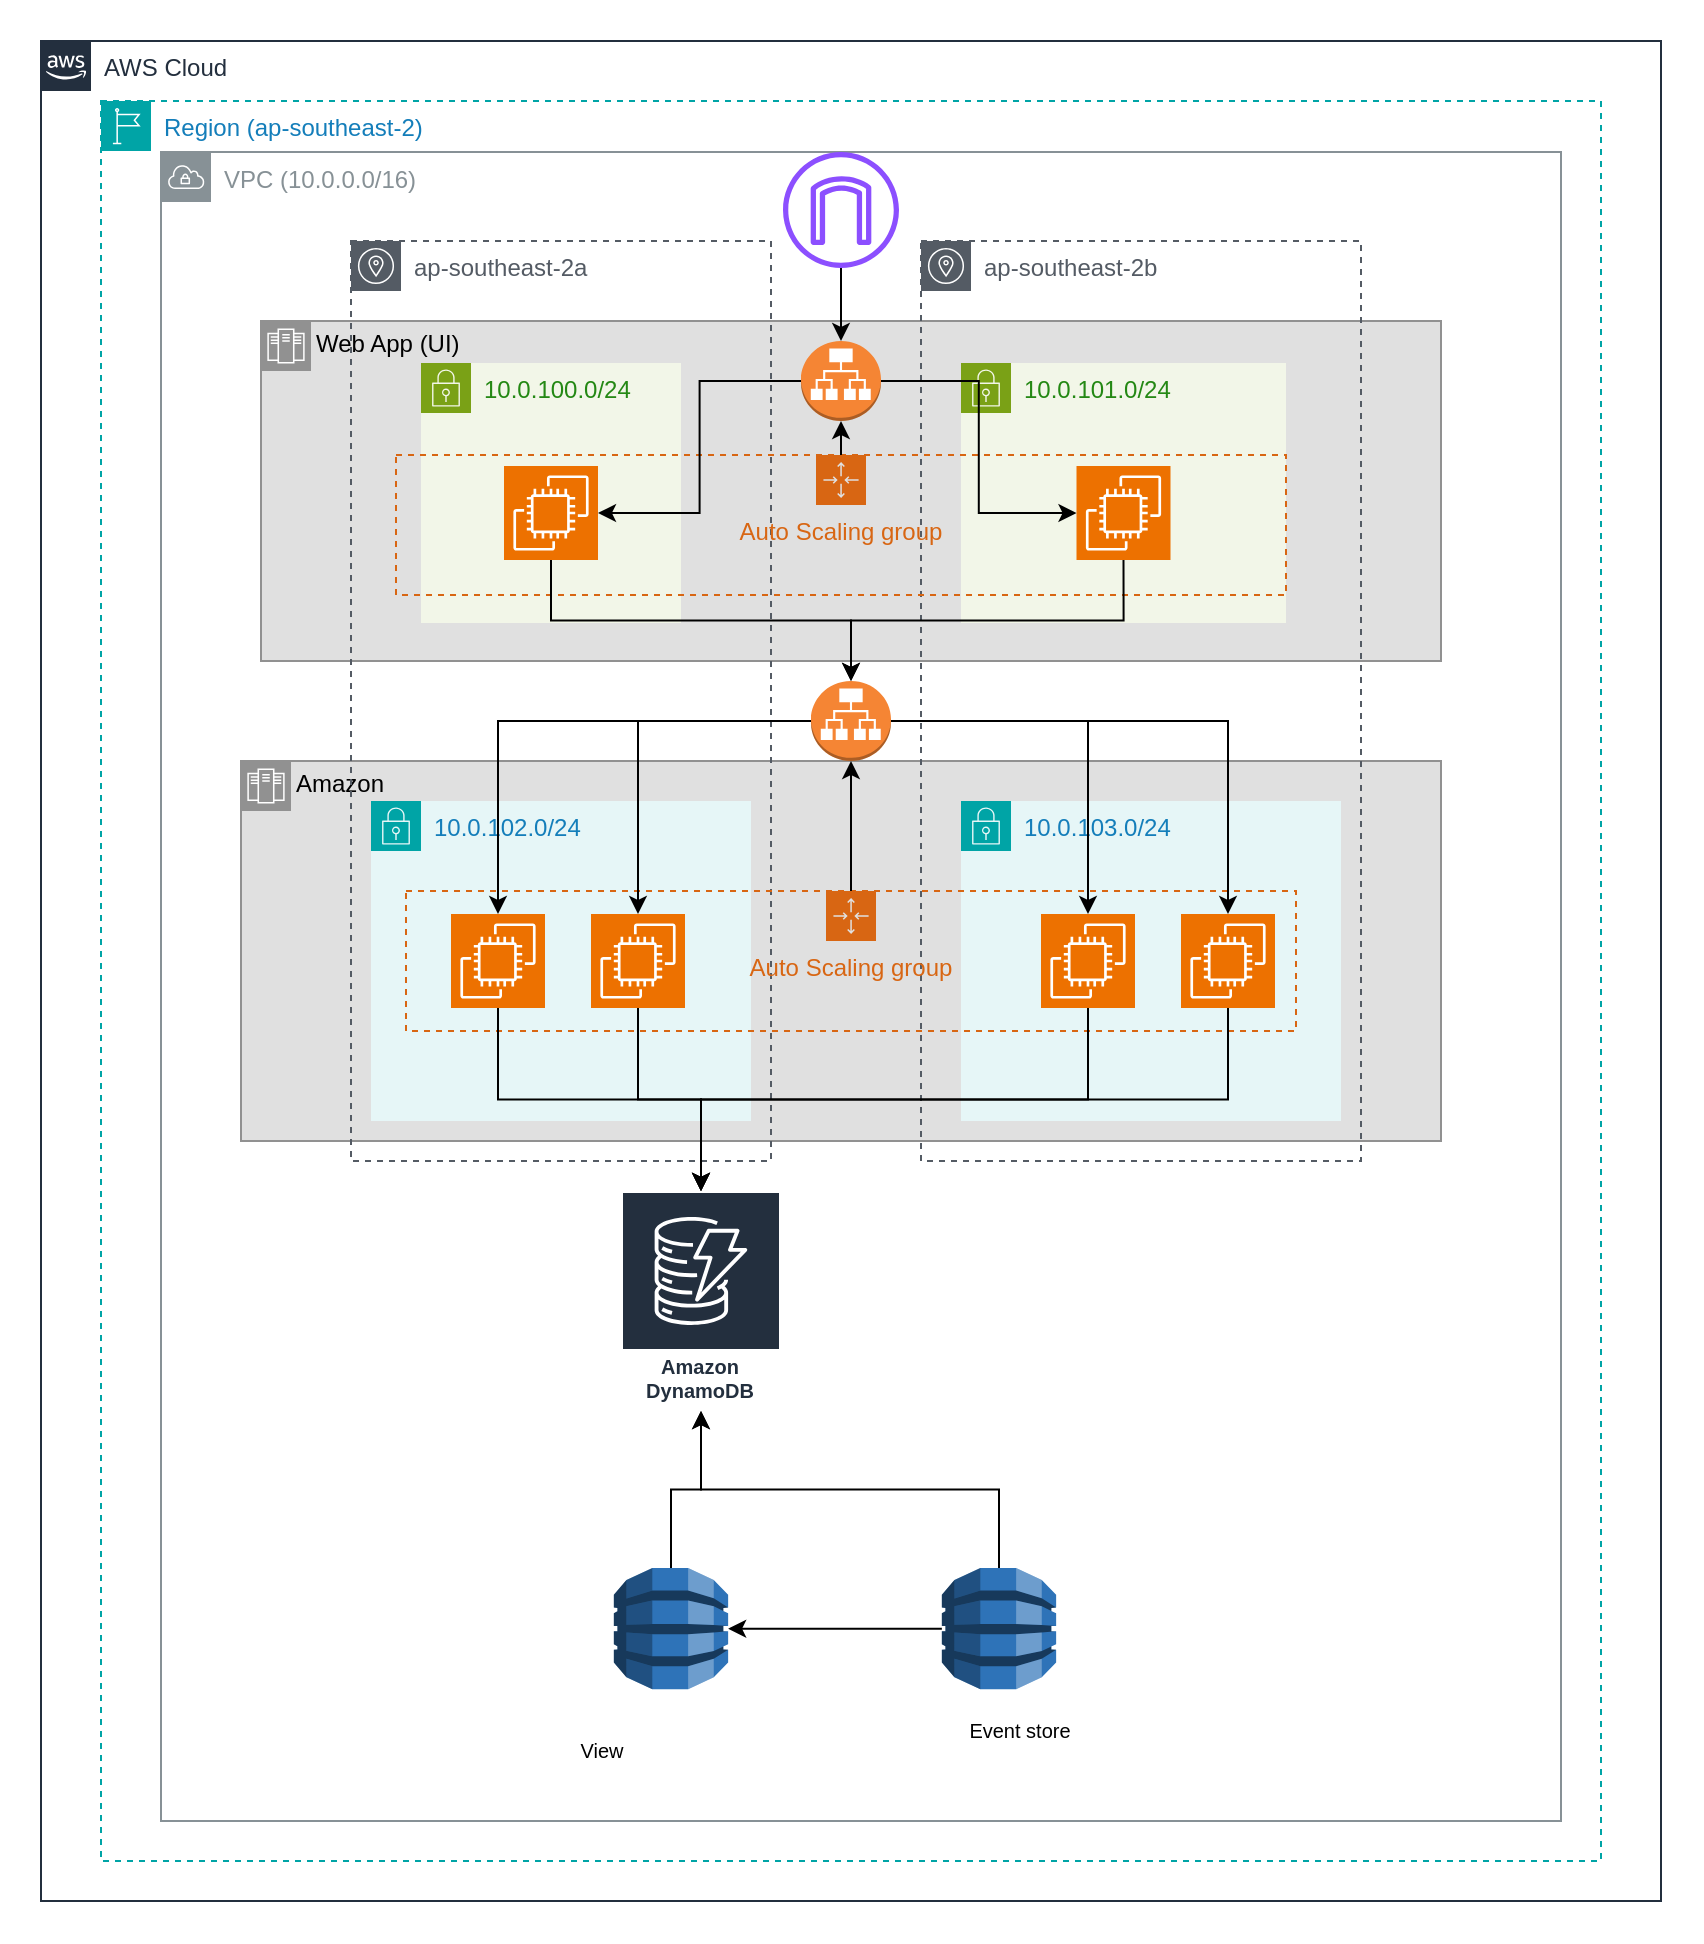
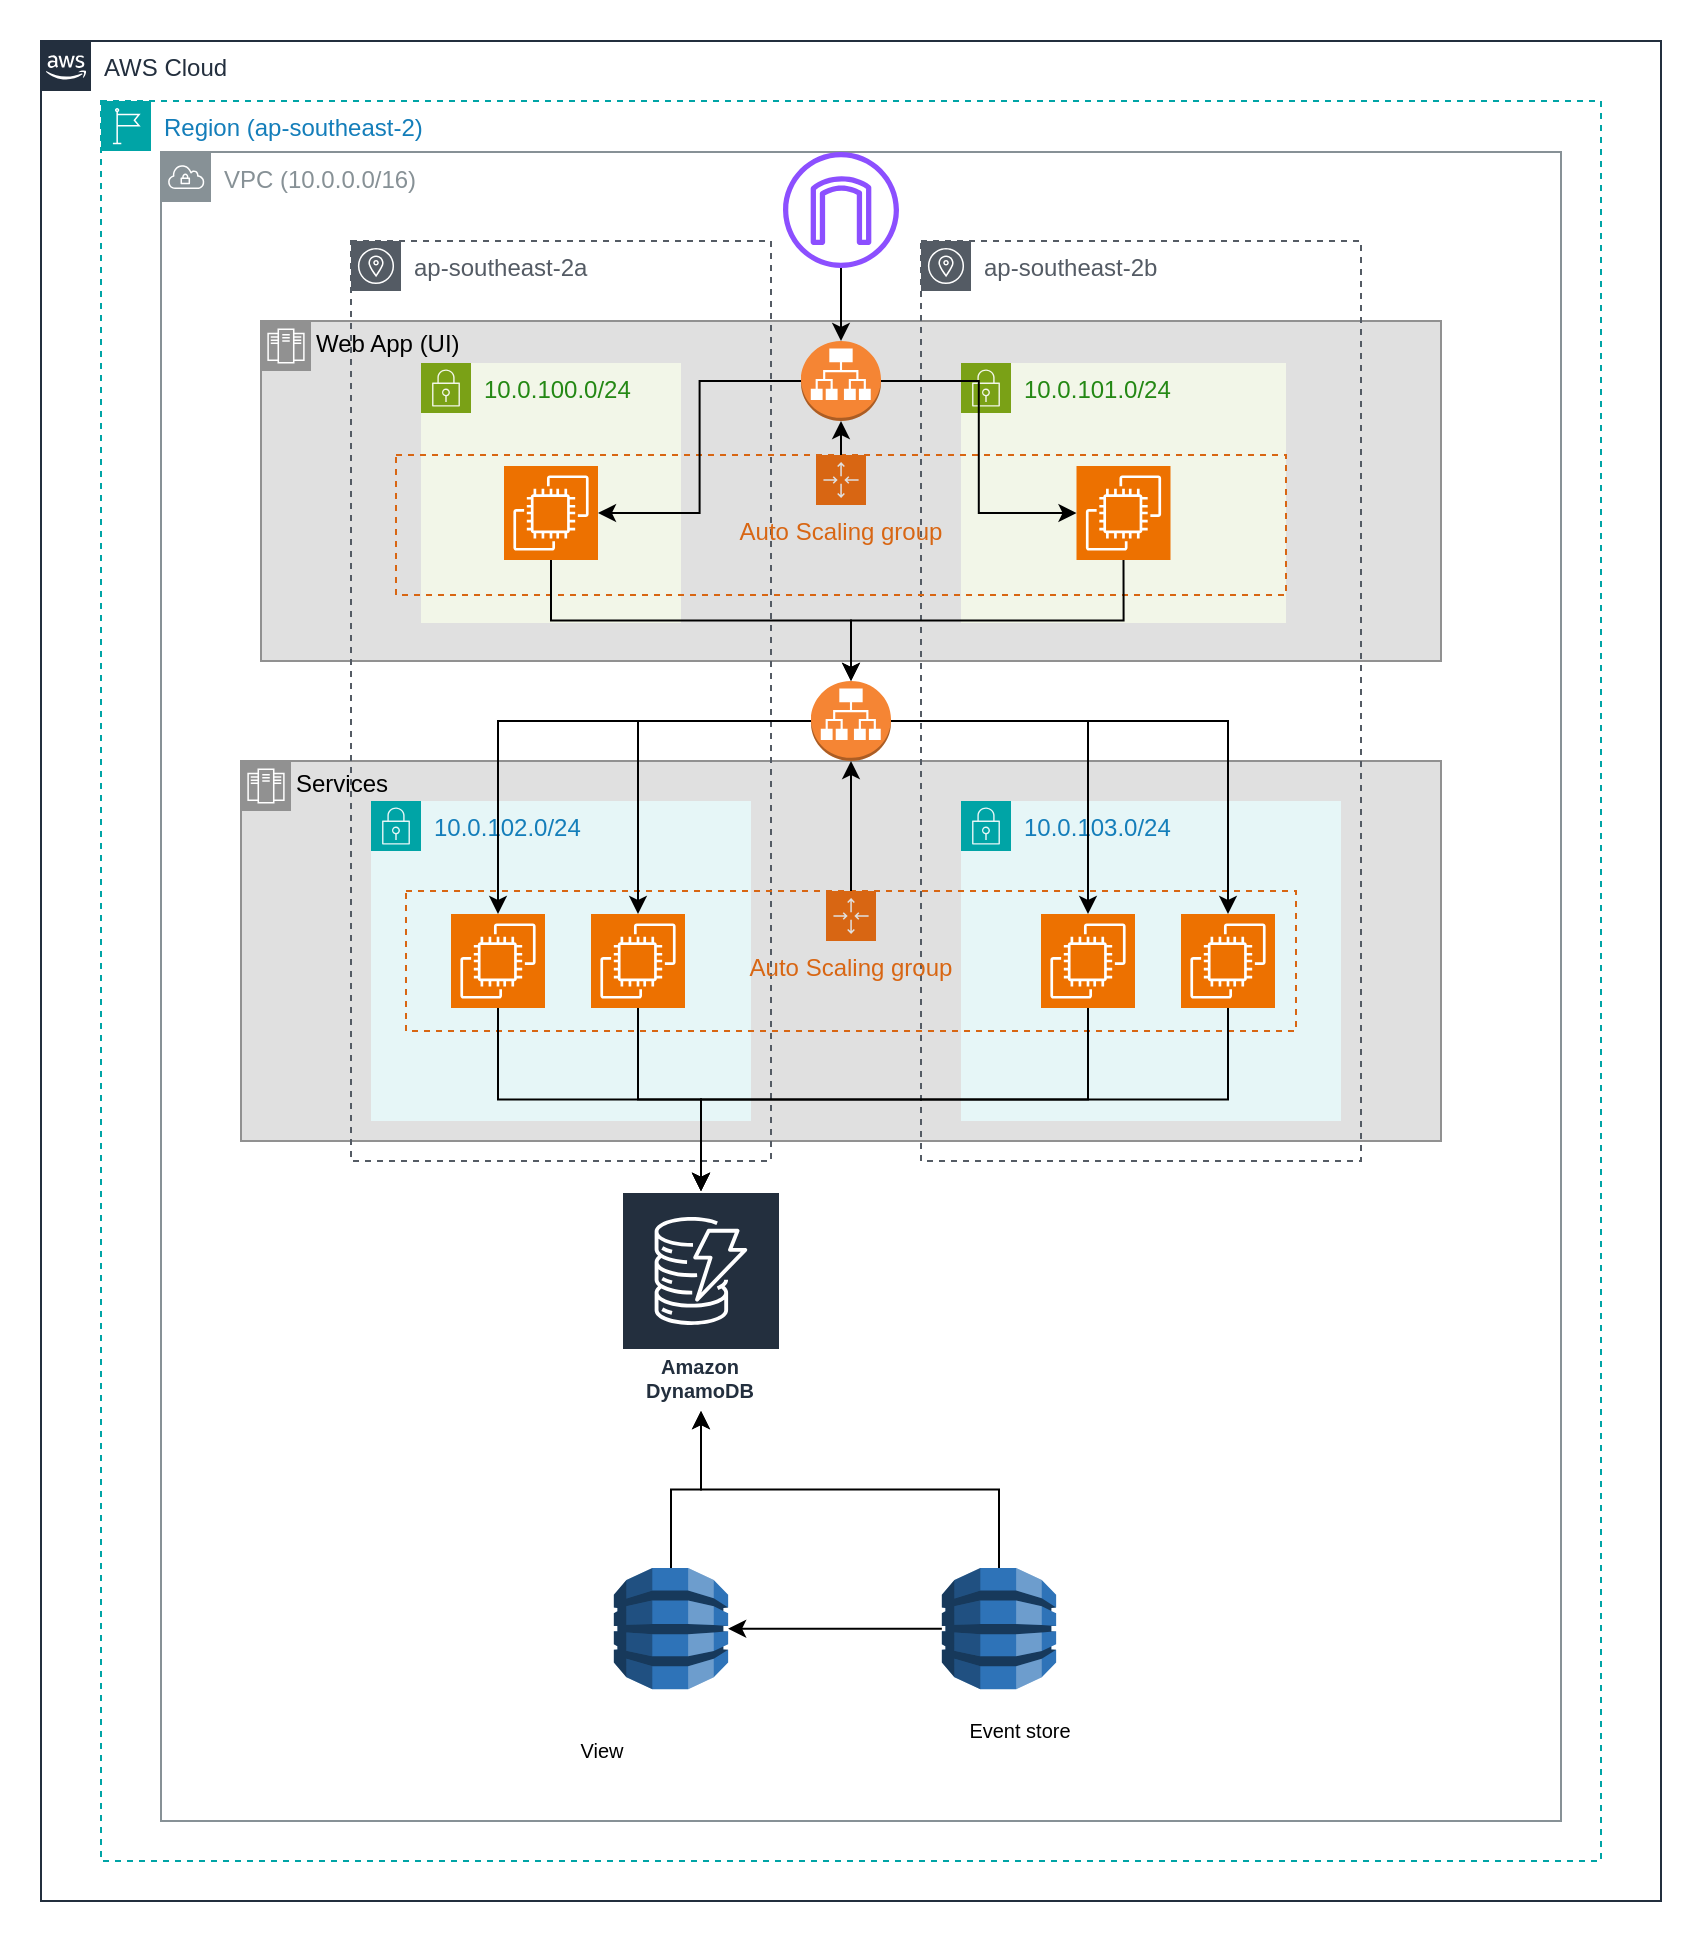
(337, 785) -> (348, 785)
